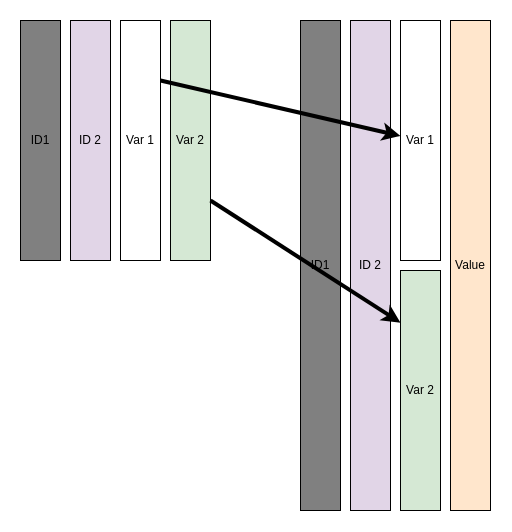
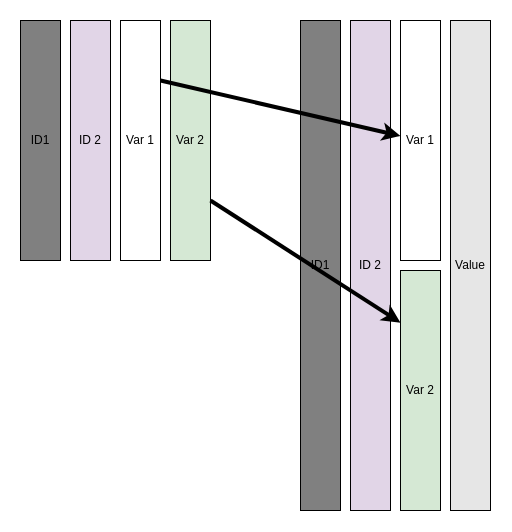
(471, 266) -> (471, 266)
